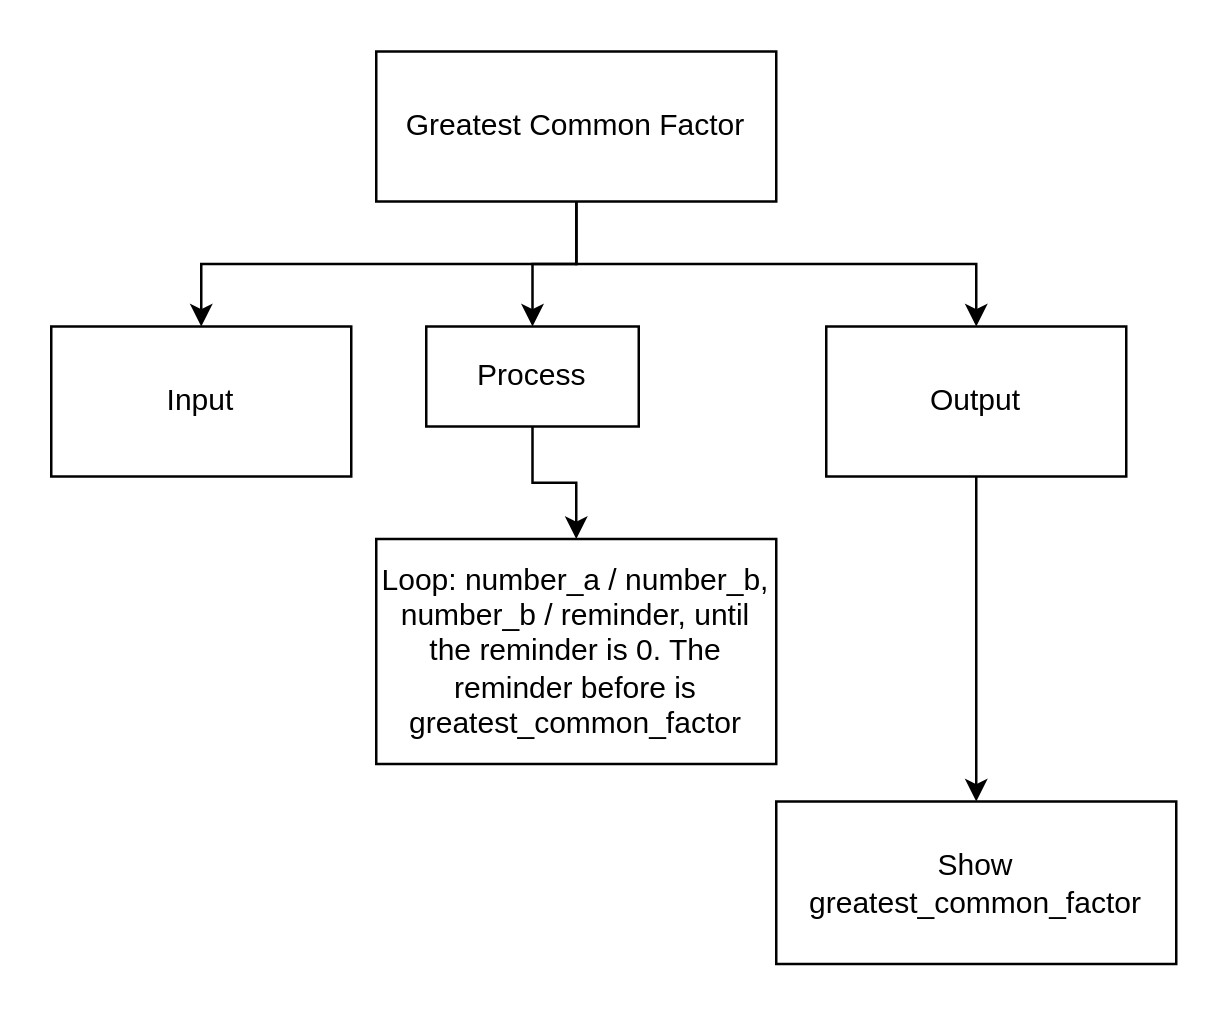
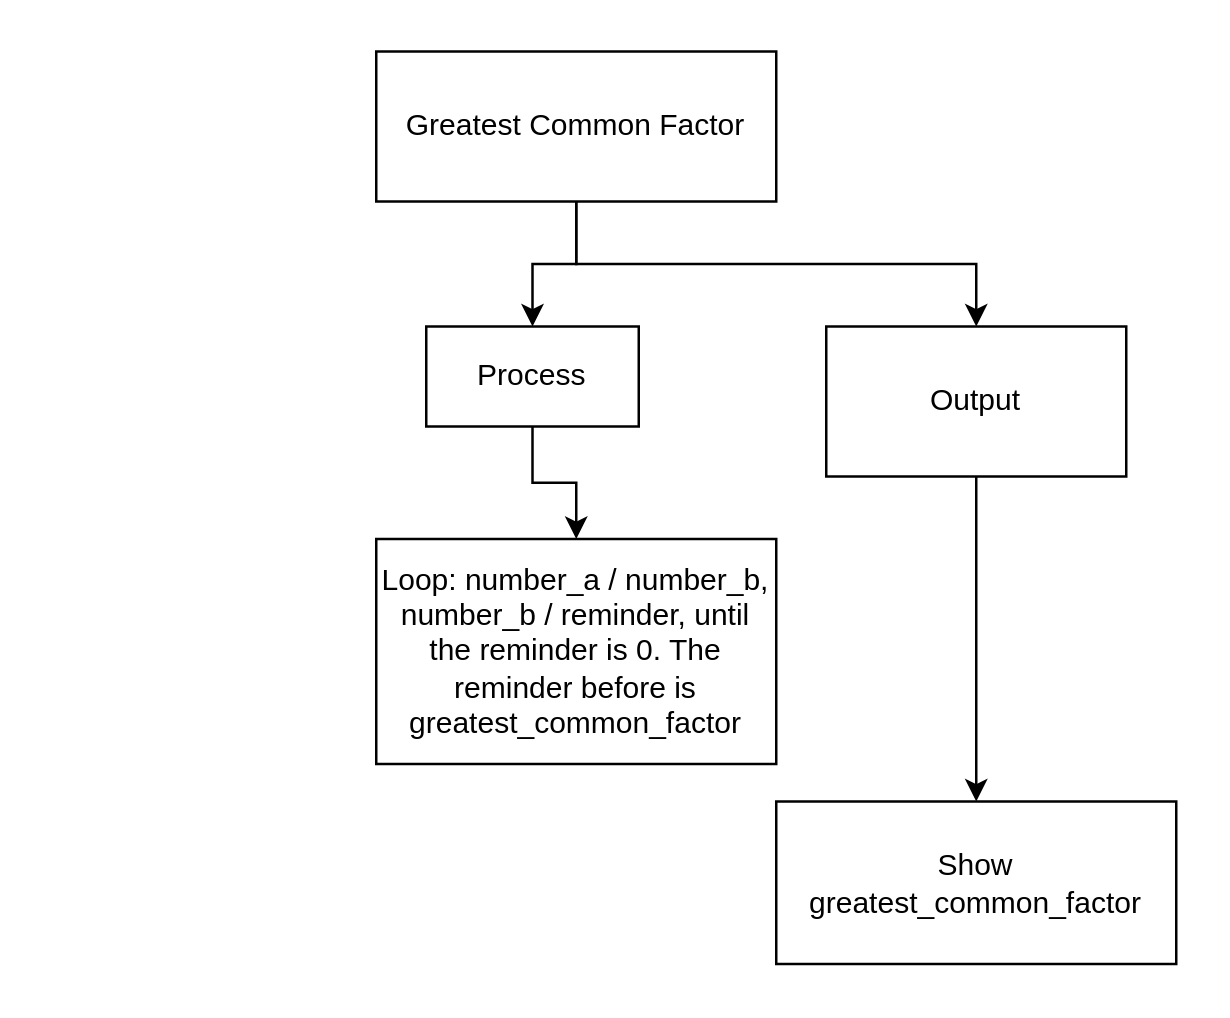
(342, 264) -> none
(201, 401) -> none
